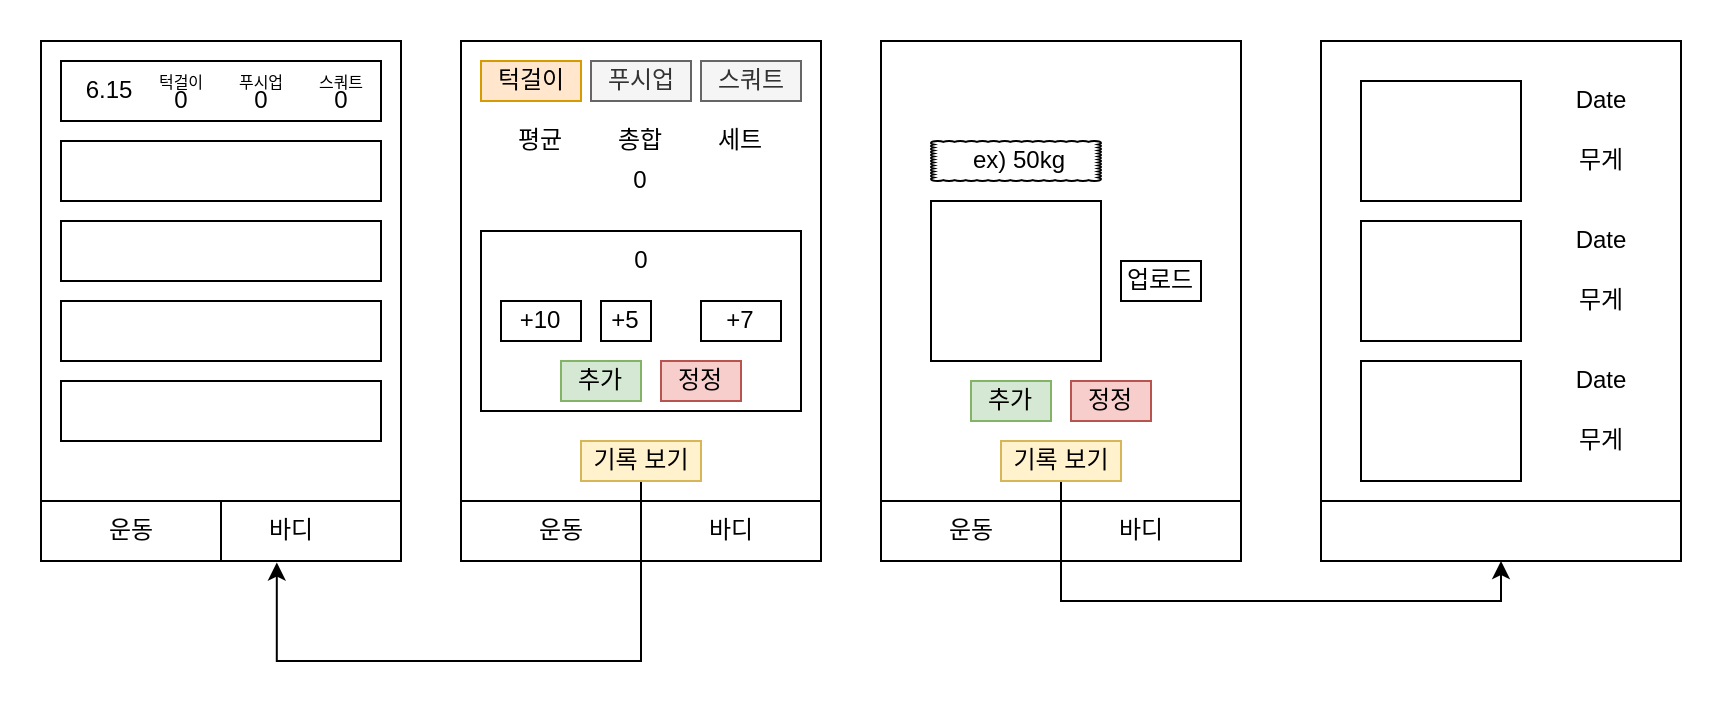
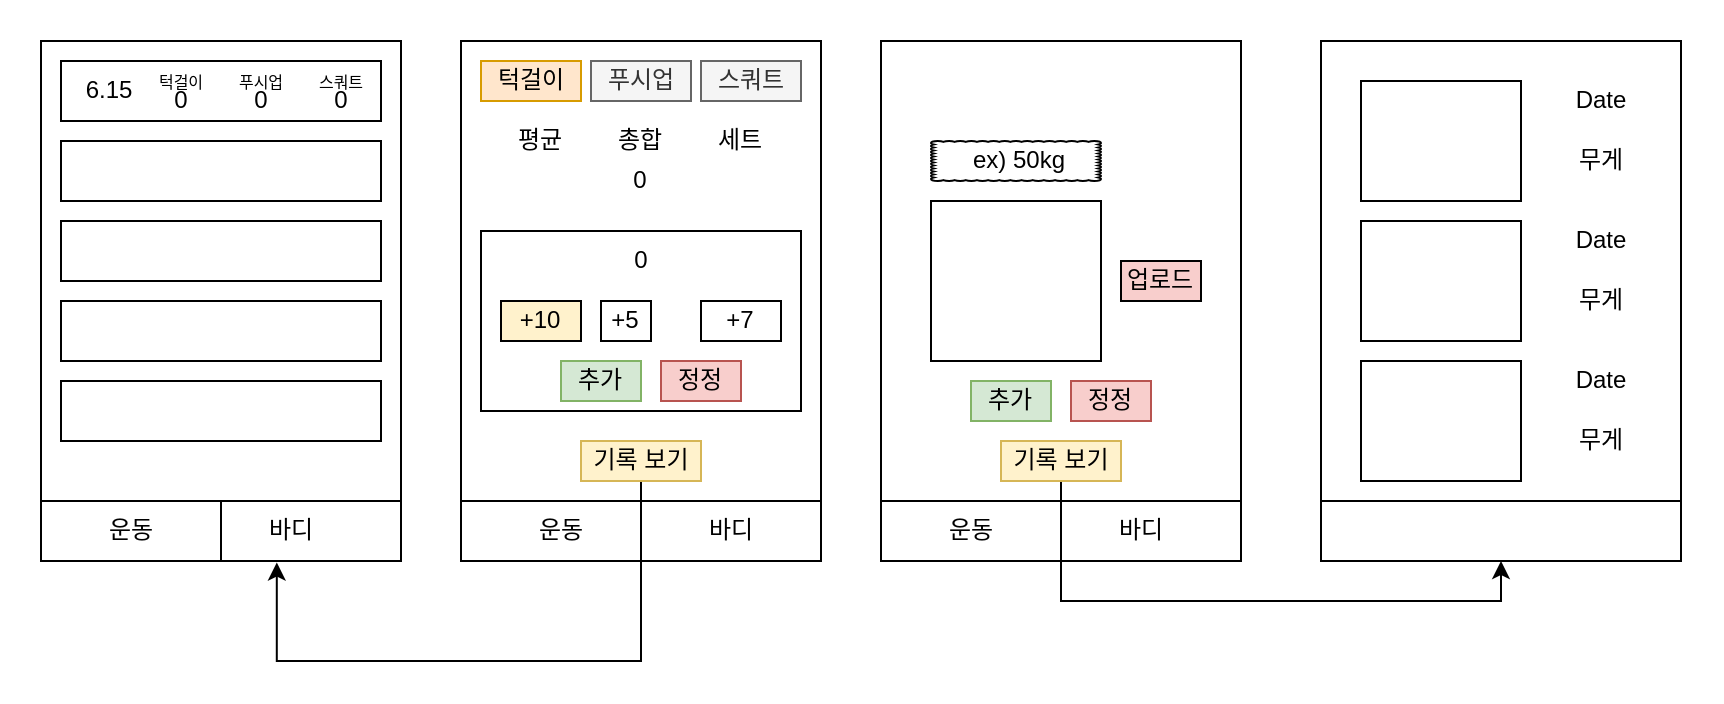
(1161, 281) -> (1161, 281)
(541, 321) -> (541, 321)
